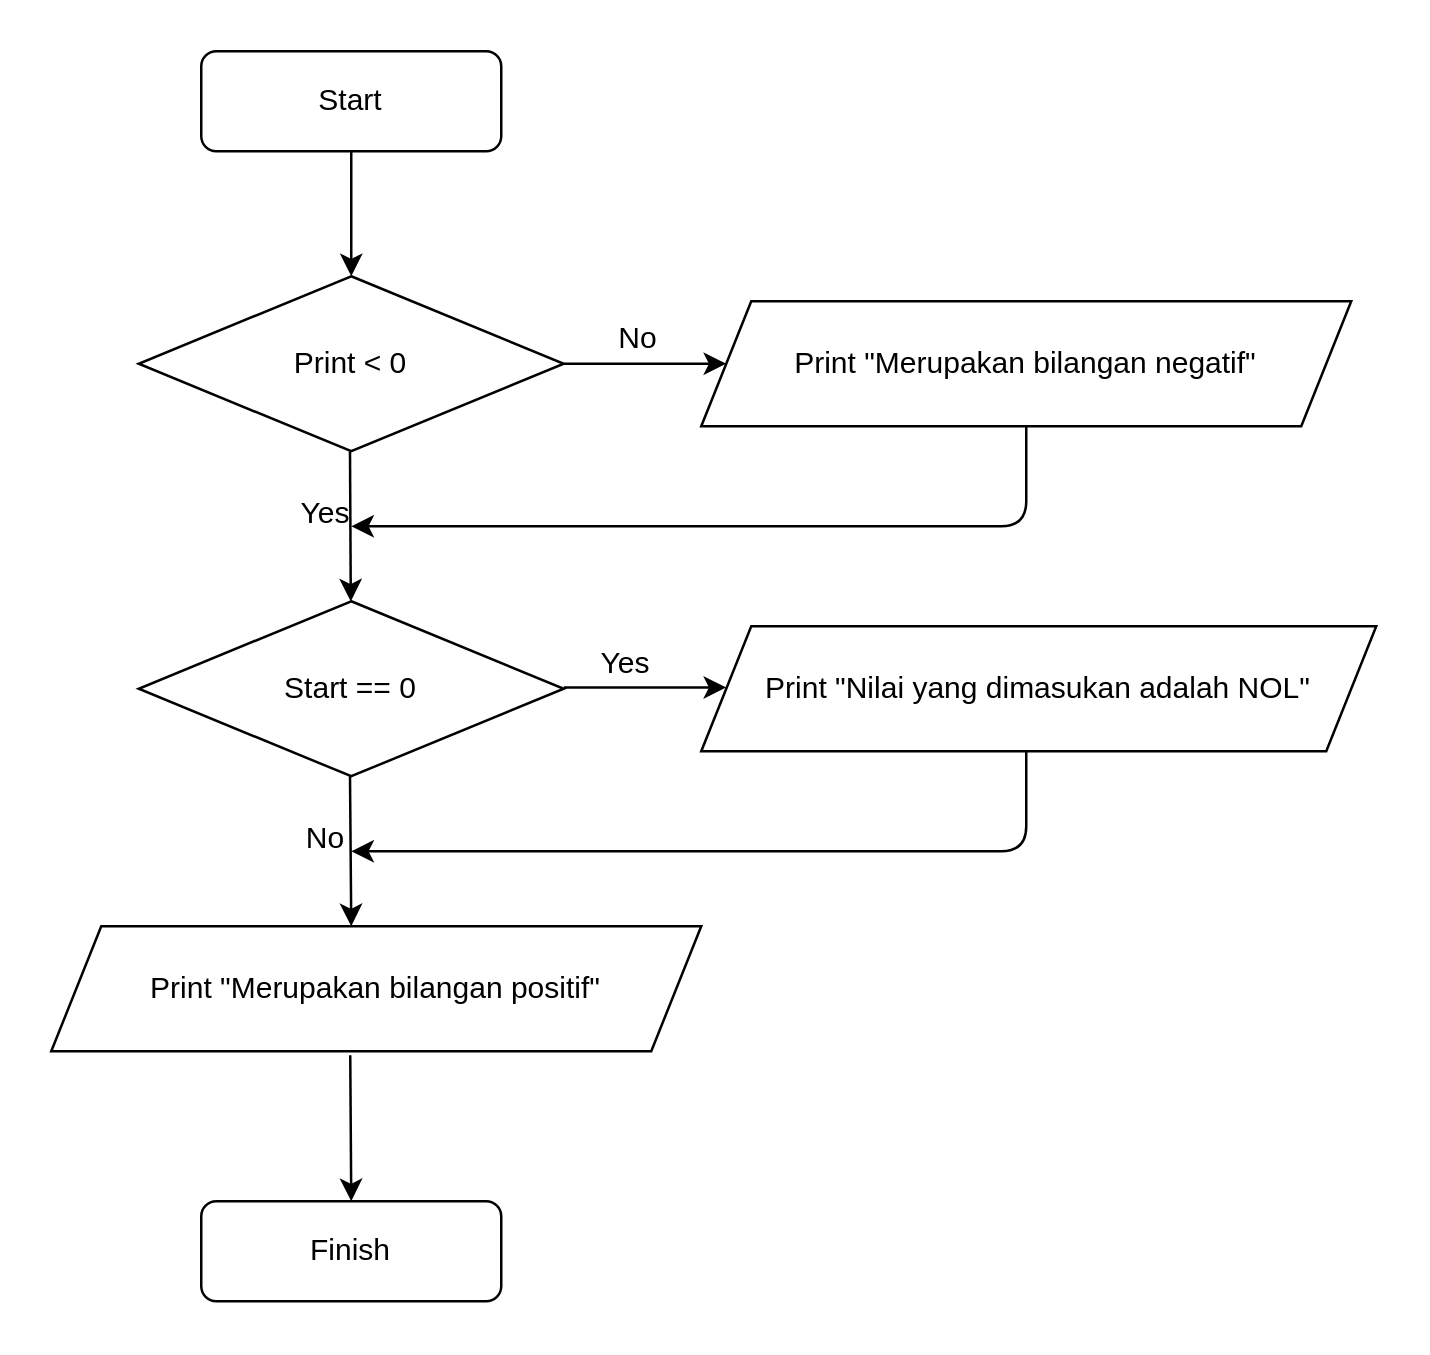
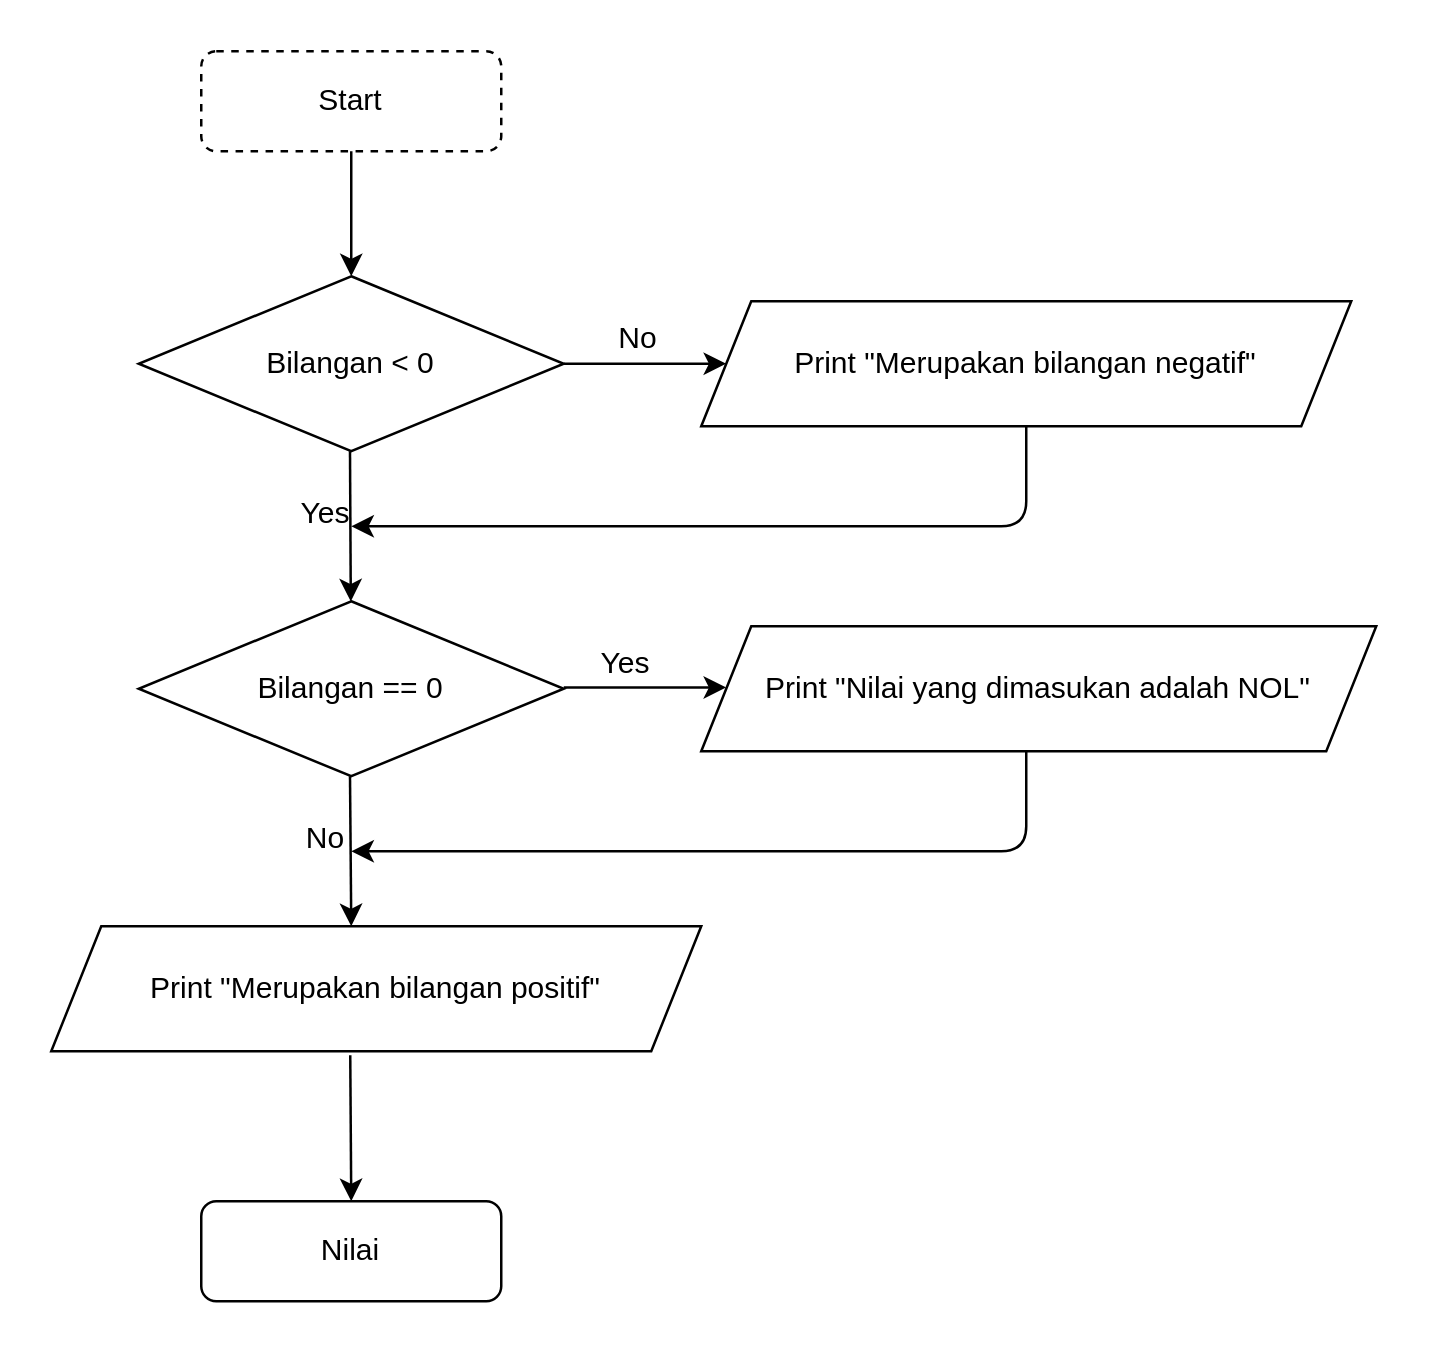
(351, 101) -> (351, 101)
(351, 364) -> (351, 364)
(351, 689) -> (351, 689)
(351, 1251) -> (351, 1251)
